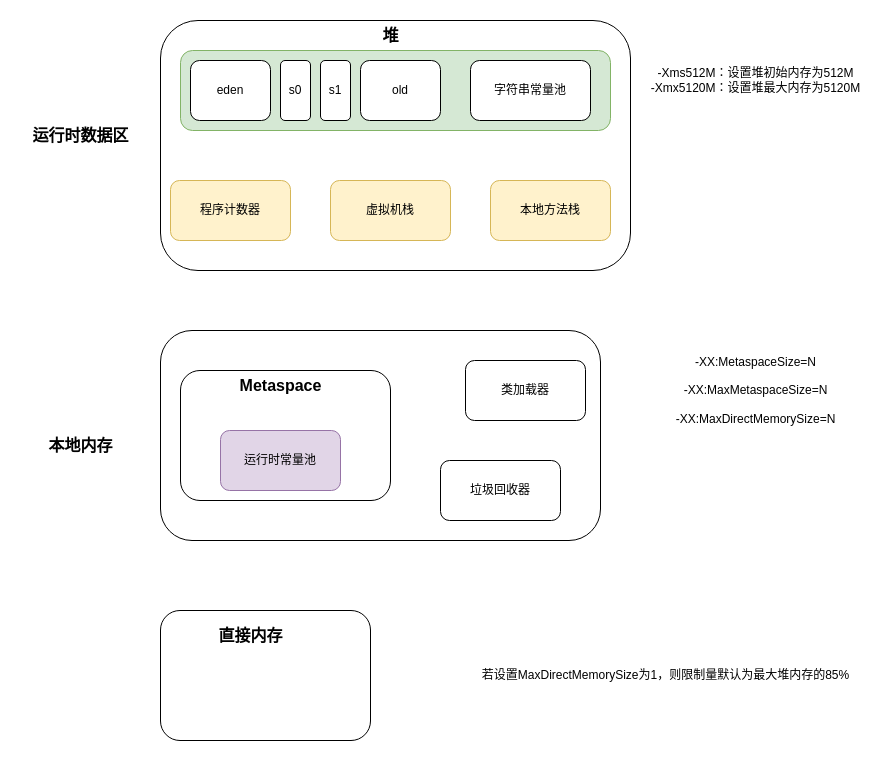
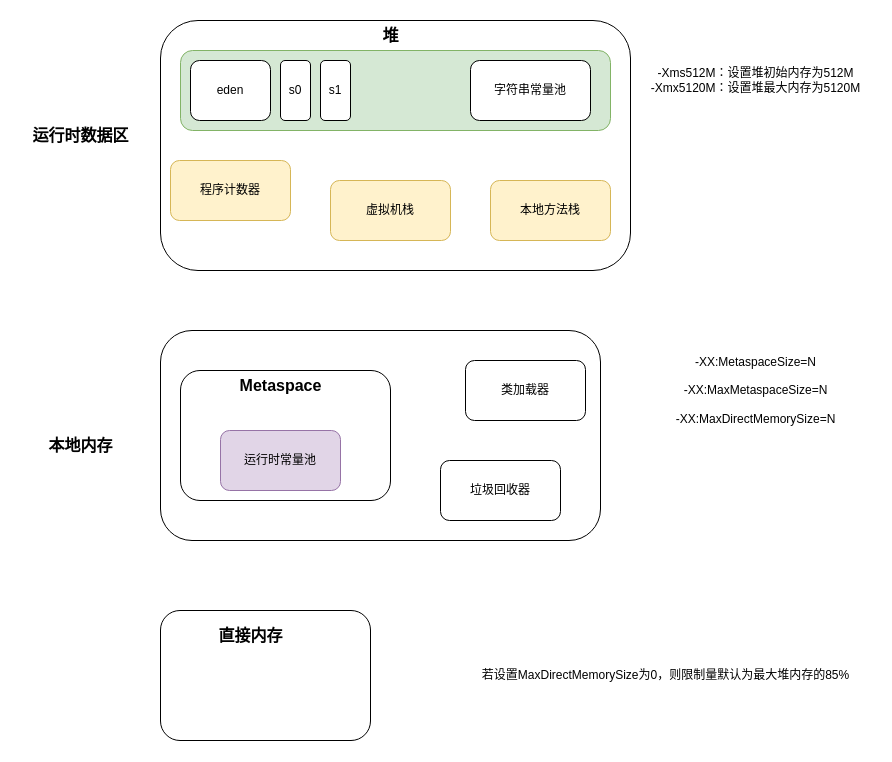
(401, 91) -> none
(231, 211) -> (231, 191)
(666, 676) -> (666, 676)
